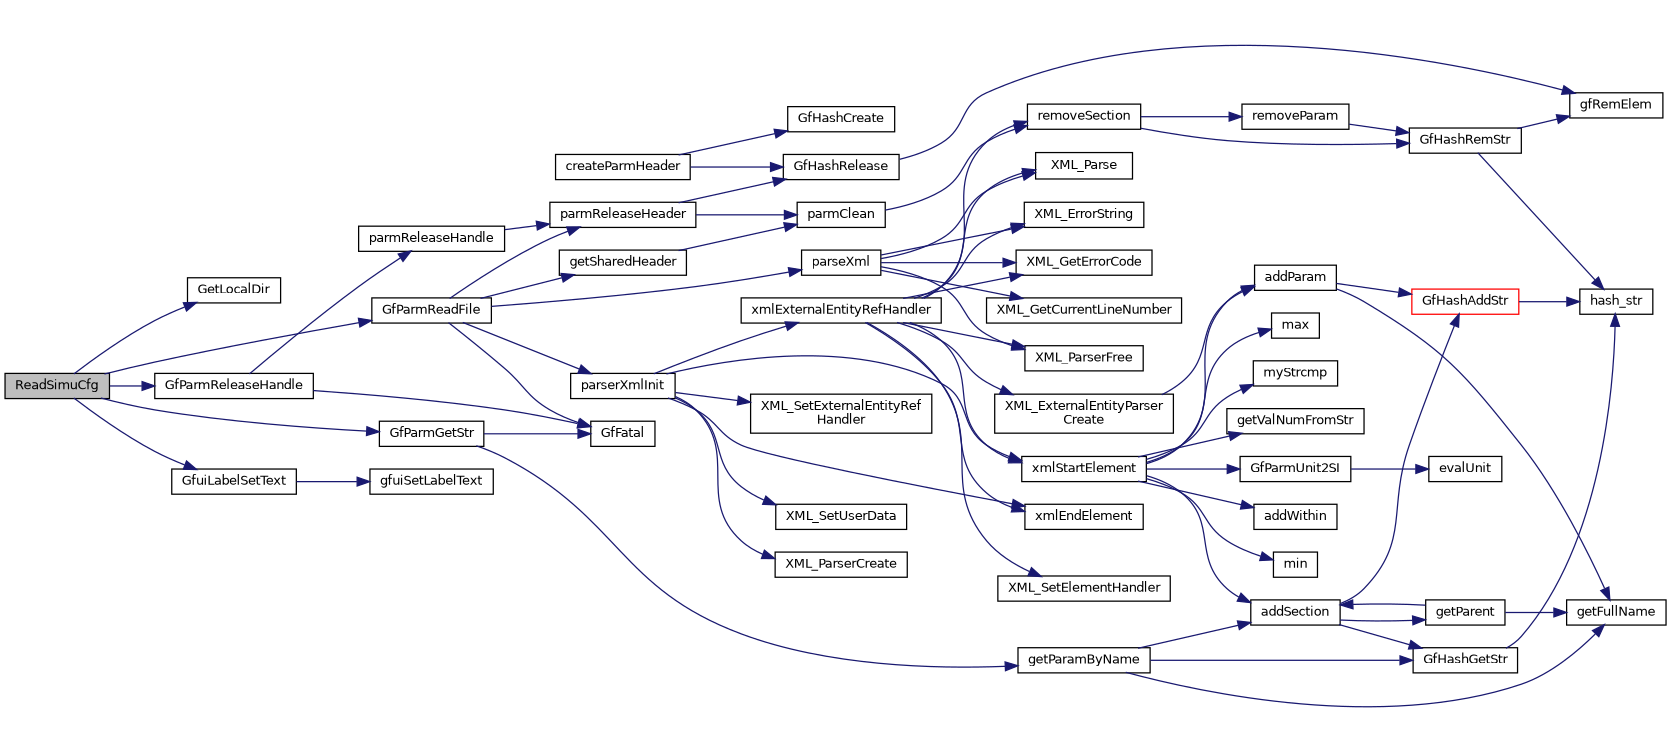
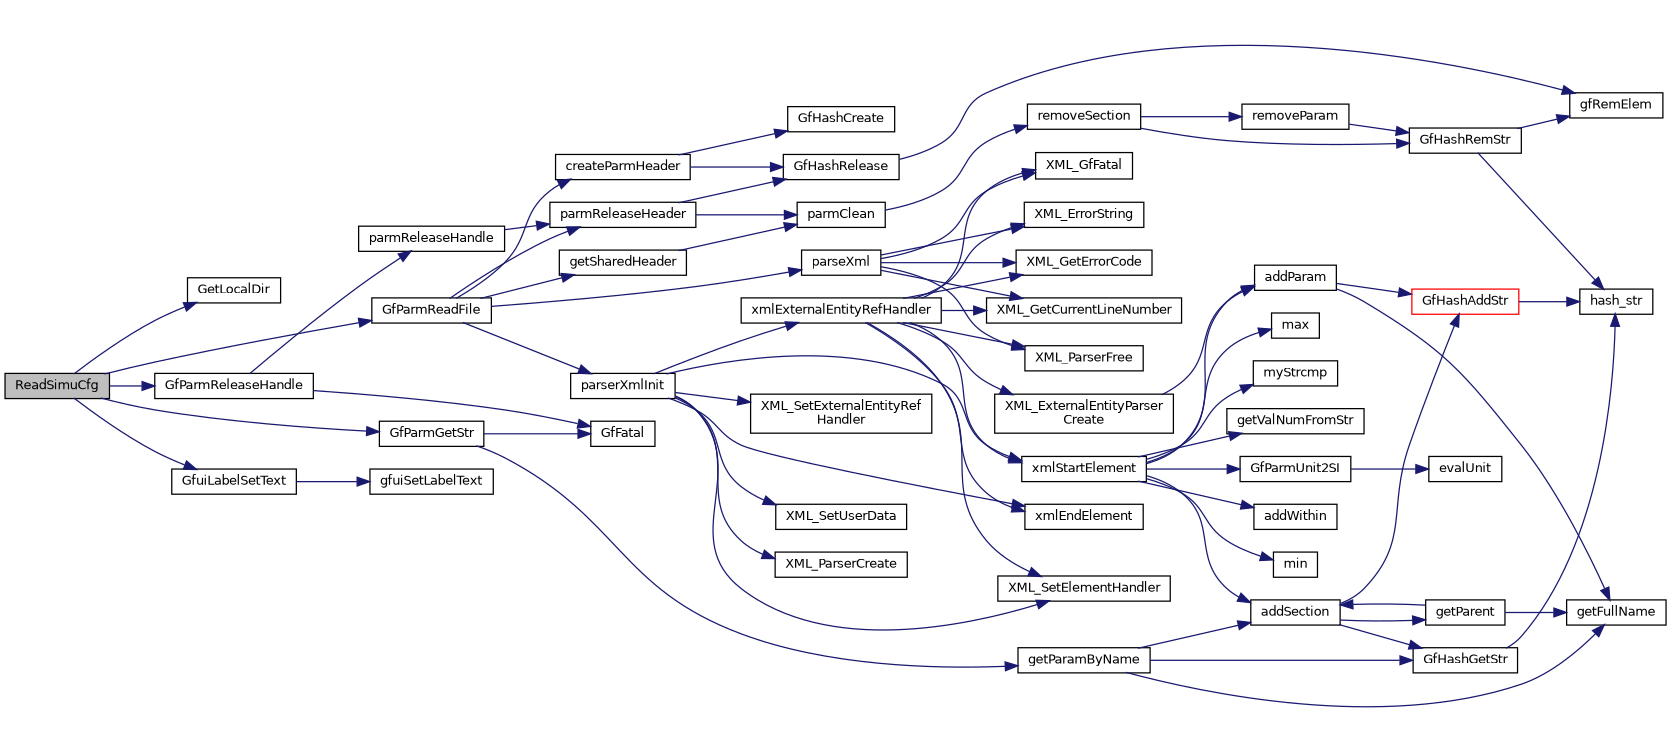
(1084, 166) -> (1084, 166)
(964, 198) -> (954, 310)
(512, 375) -> (518, 245)
none -> (780, 611)
